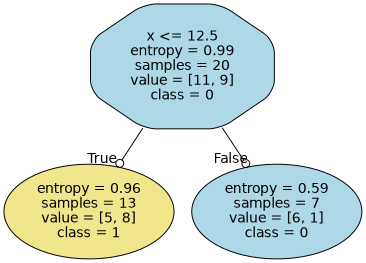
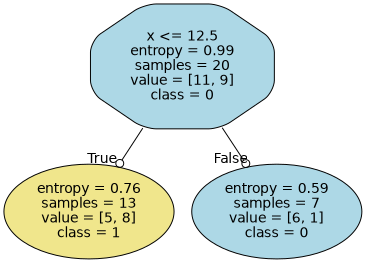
(89, 212) -> (89, 212)
